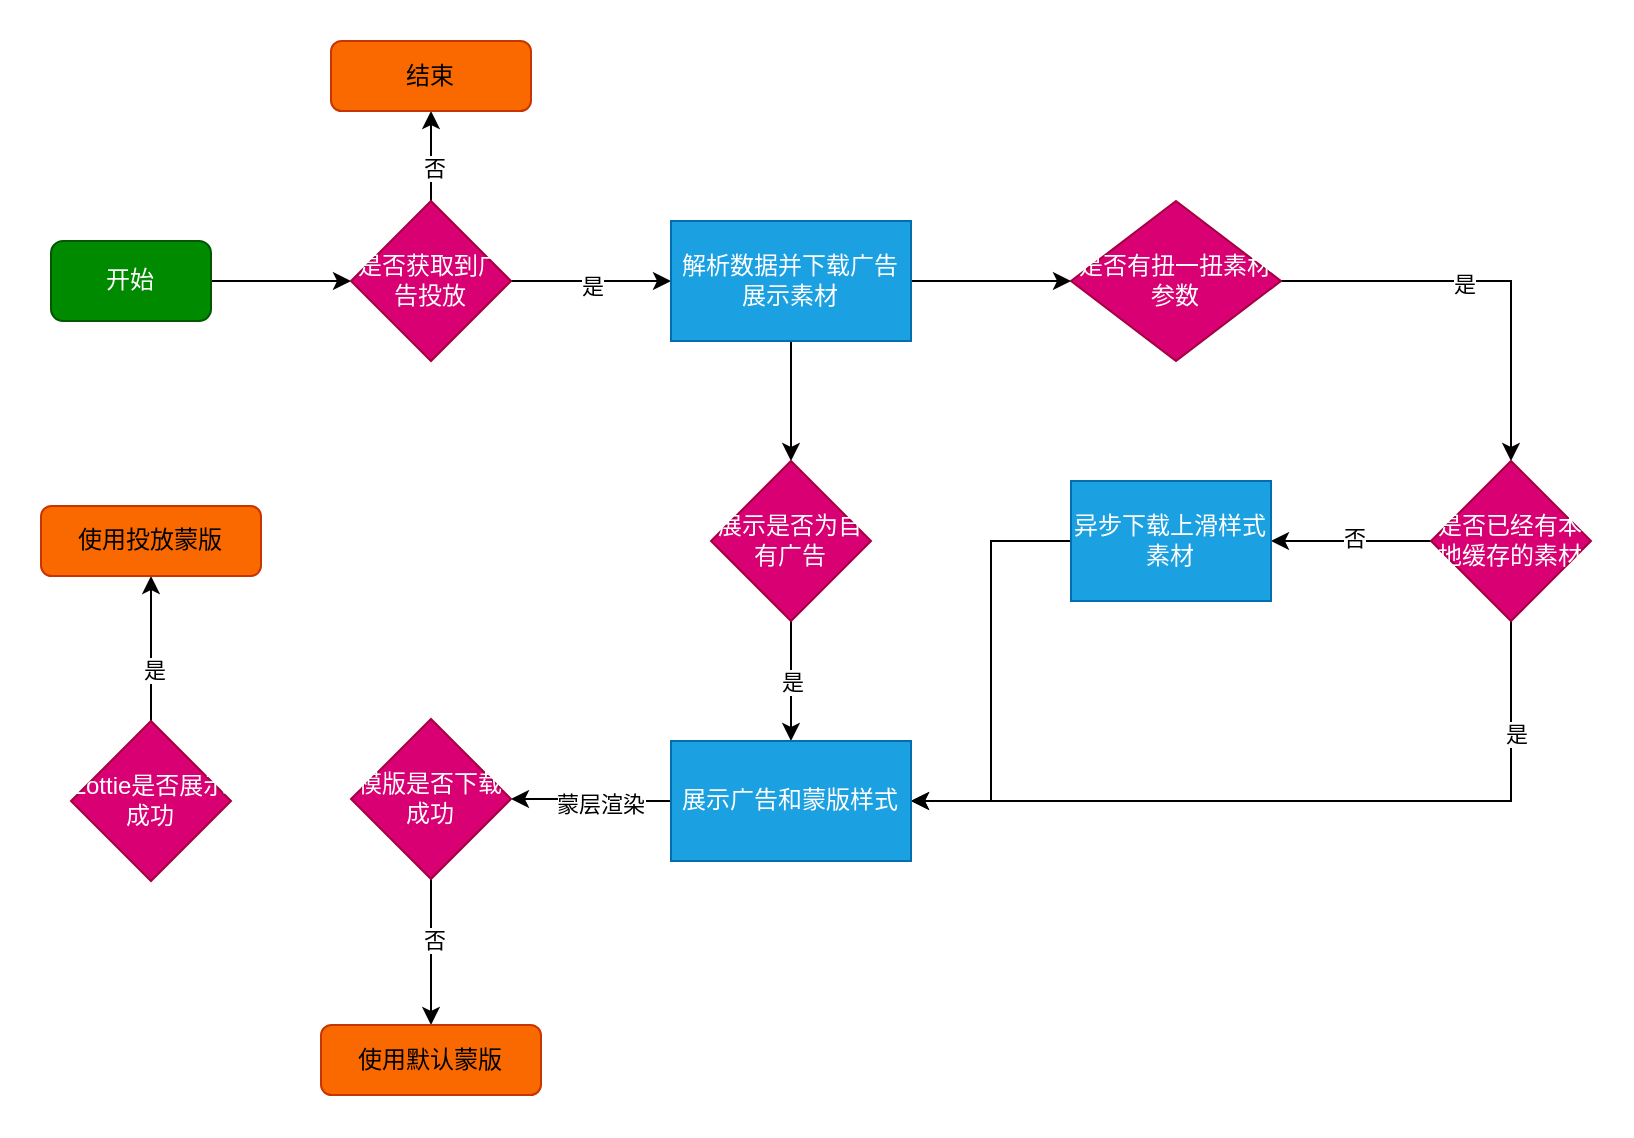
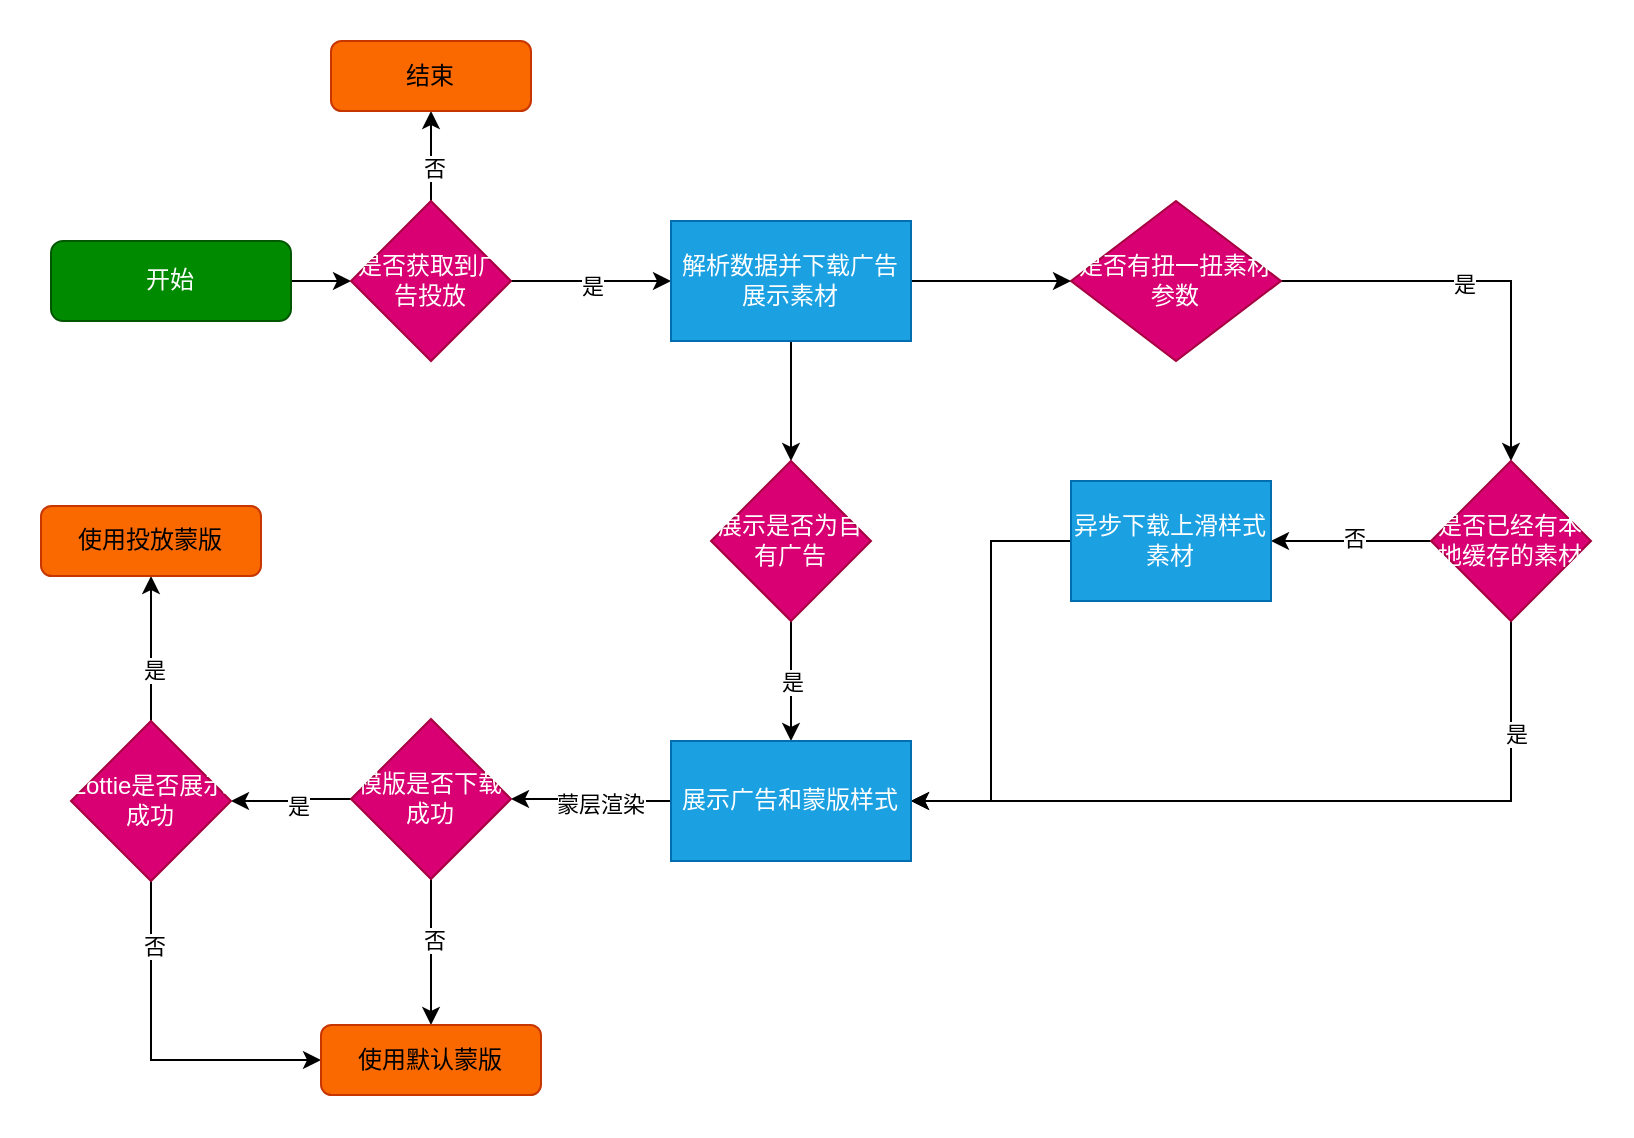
(131, 281) -> (171, 281)
none -> (297, 799)
none -> (151, 1049)
